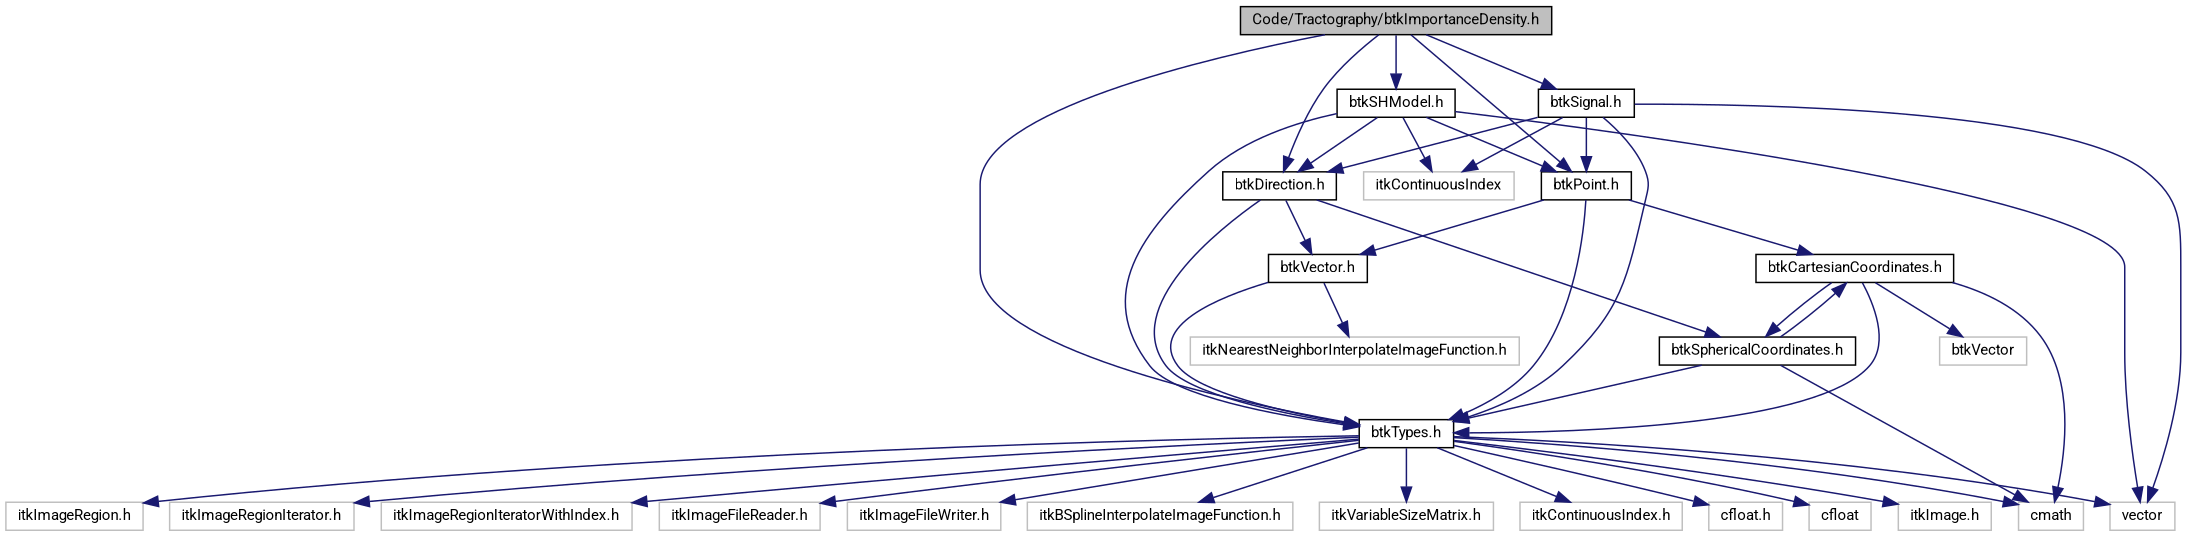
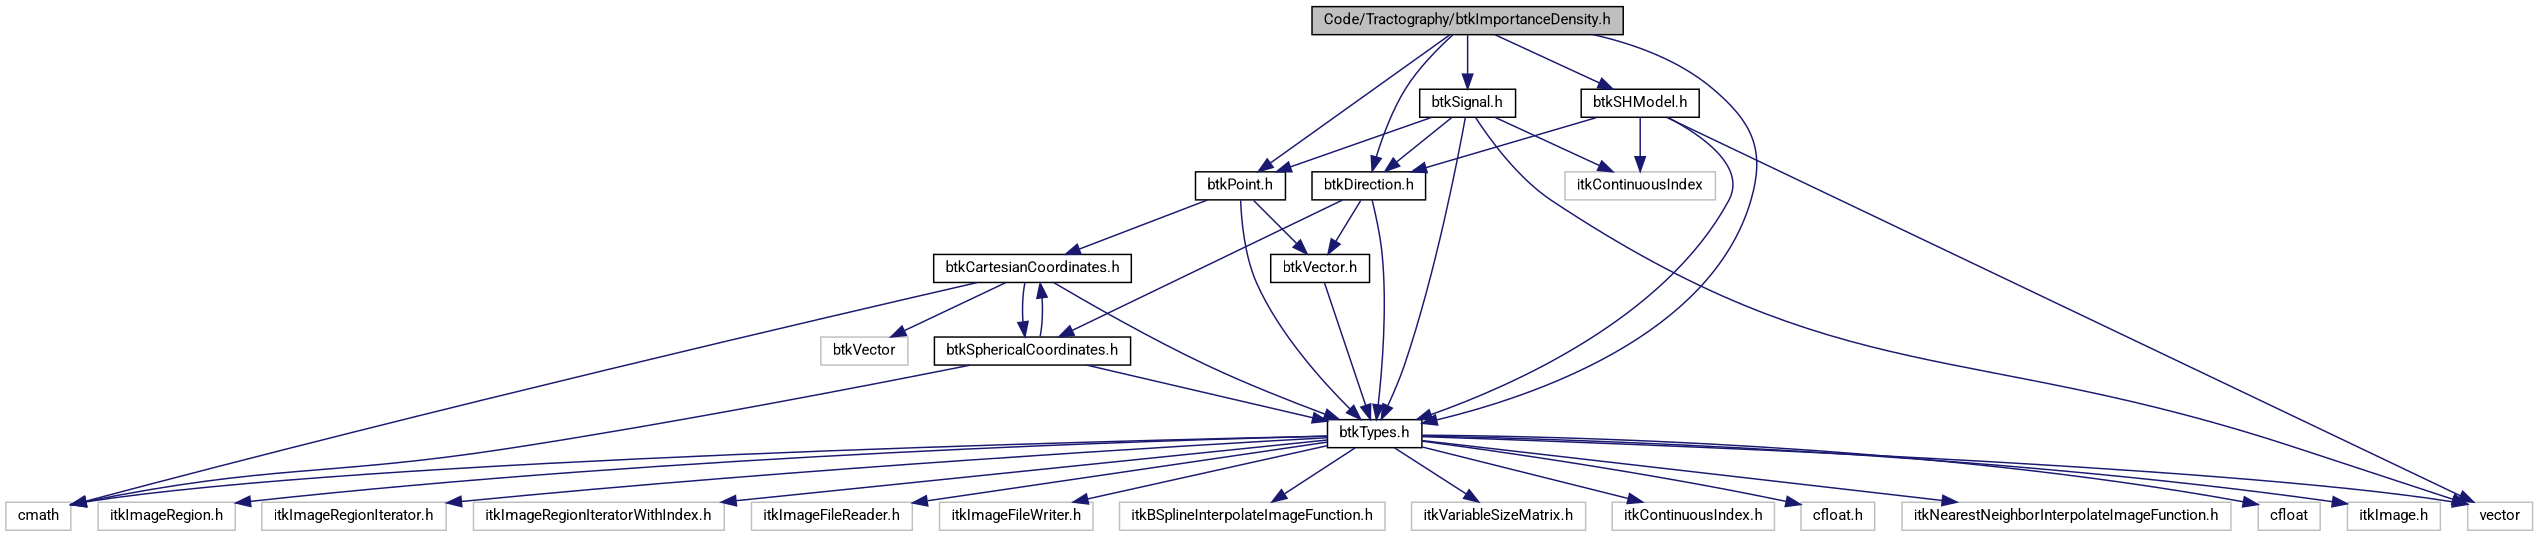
(1484, 142) -> none
(1333, 303) -> (1682, 471)
